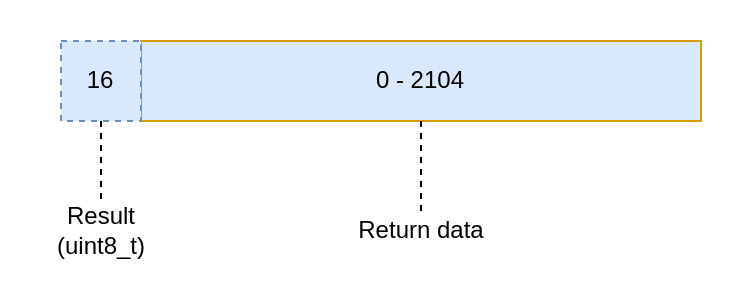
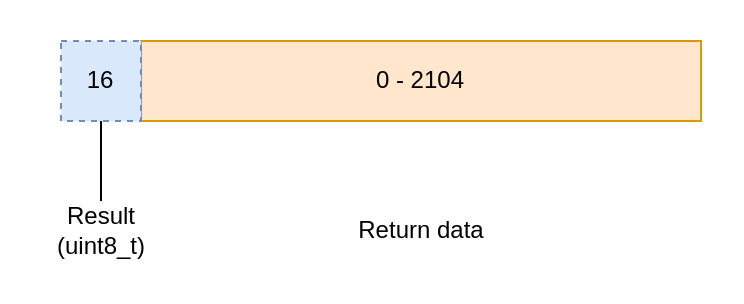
(421, 81) -> (421, 81)
(101, 163) -> (101, 163)
(421, 167) -> none
